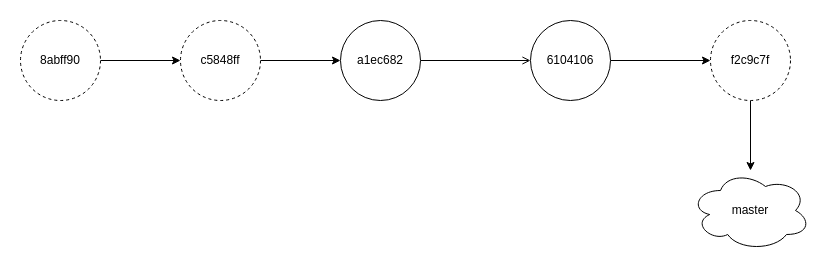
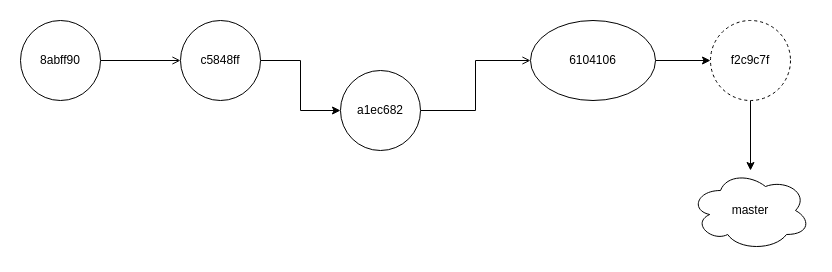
(61, 61) -> (61, 61)
(172, 61) -> (174, 61)
(221, 61) -> (221, 61)
(381, 61) -> (381, 111)
(571, 61) -> (593, 61)
